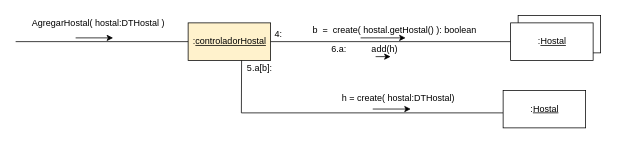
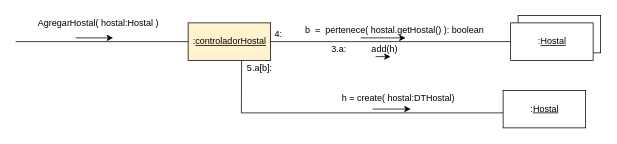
(98, 23) -> (98, 23)
(395, 30) -> (395, 30)
(365, 49) -> (365, 49)
